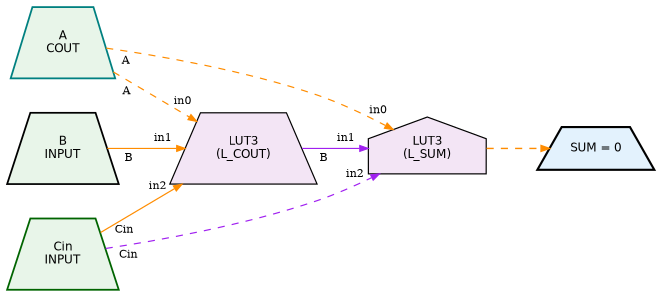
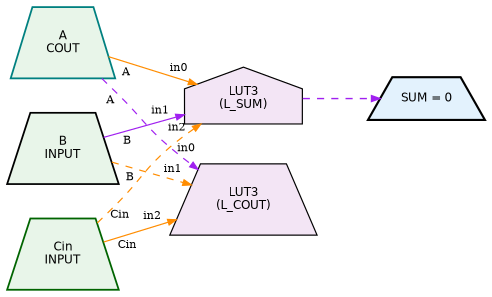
(249, 75) -> (149, 69)
(151, 94) -> (141, 119)
(142, 148) -> (153, 174)
(331, 148) -> (138, 128)
(514, 148) -> (337, 99)
(241, 222) -> (139, 179)
